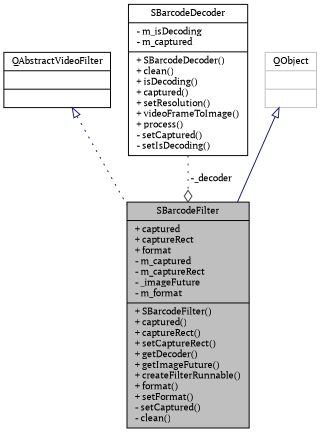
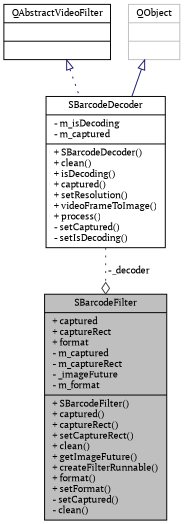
(256, 159) -> (137, 83)
(102, 161) -> (75, 83)
(167, 354) -> (72, 446)
